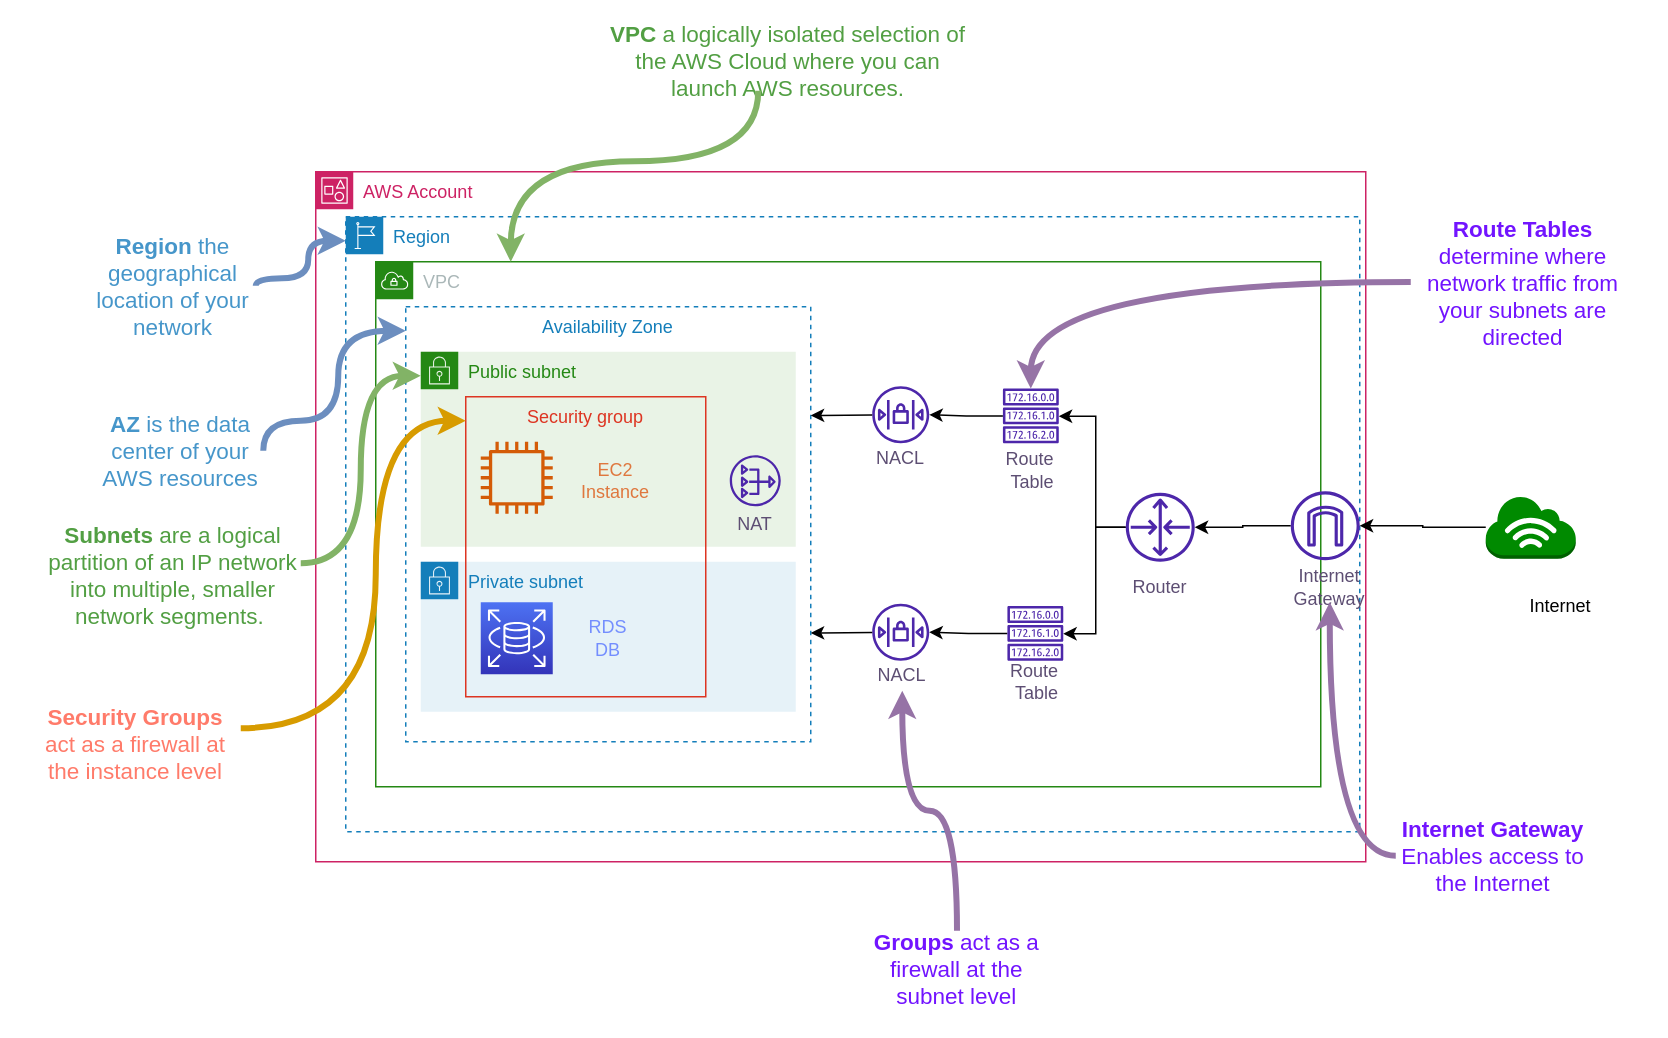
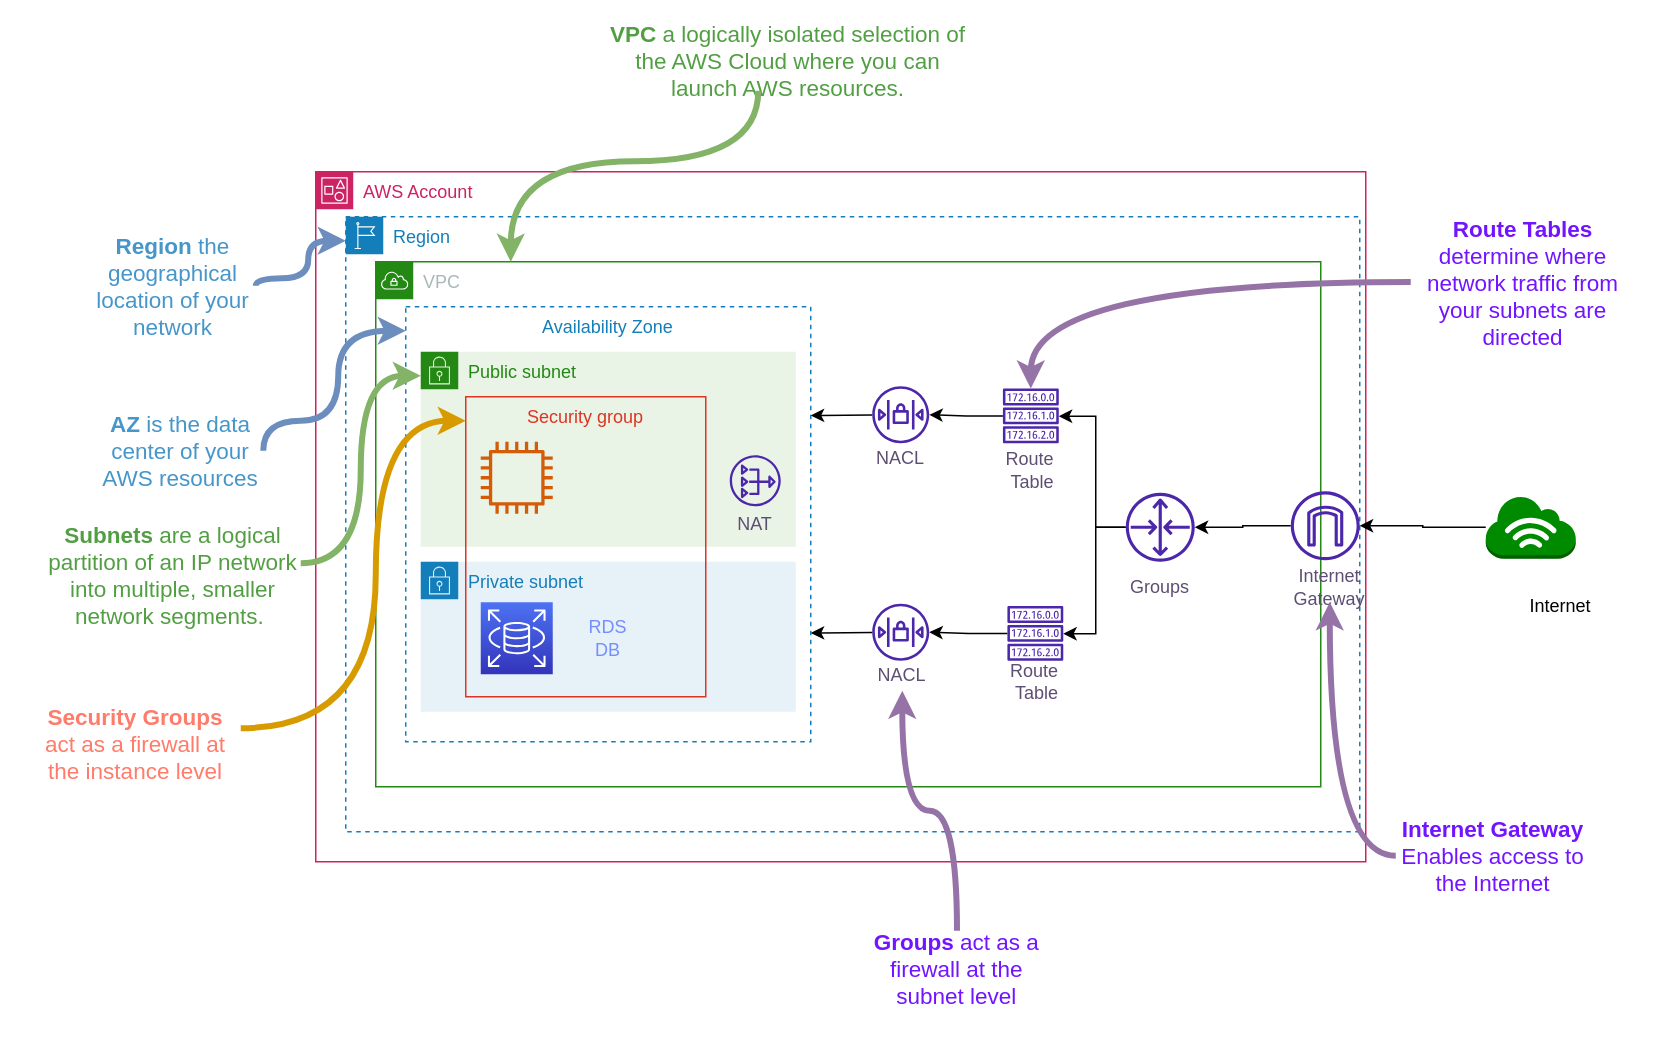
(616, 481) -> none
(1160, 587) -> (1160, 587)
